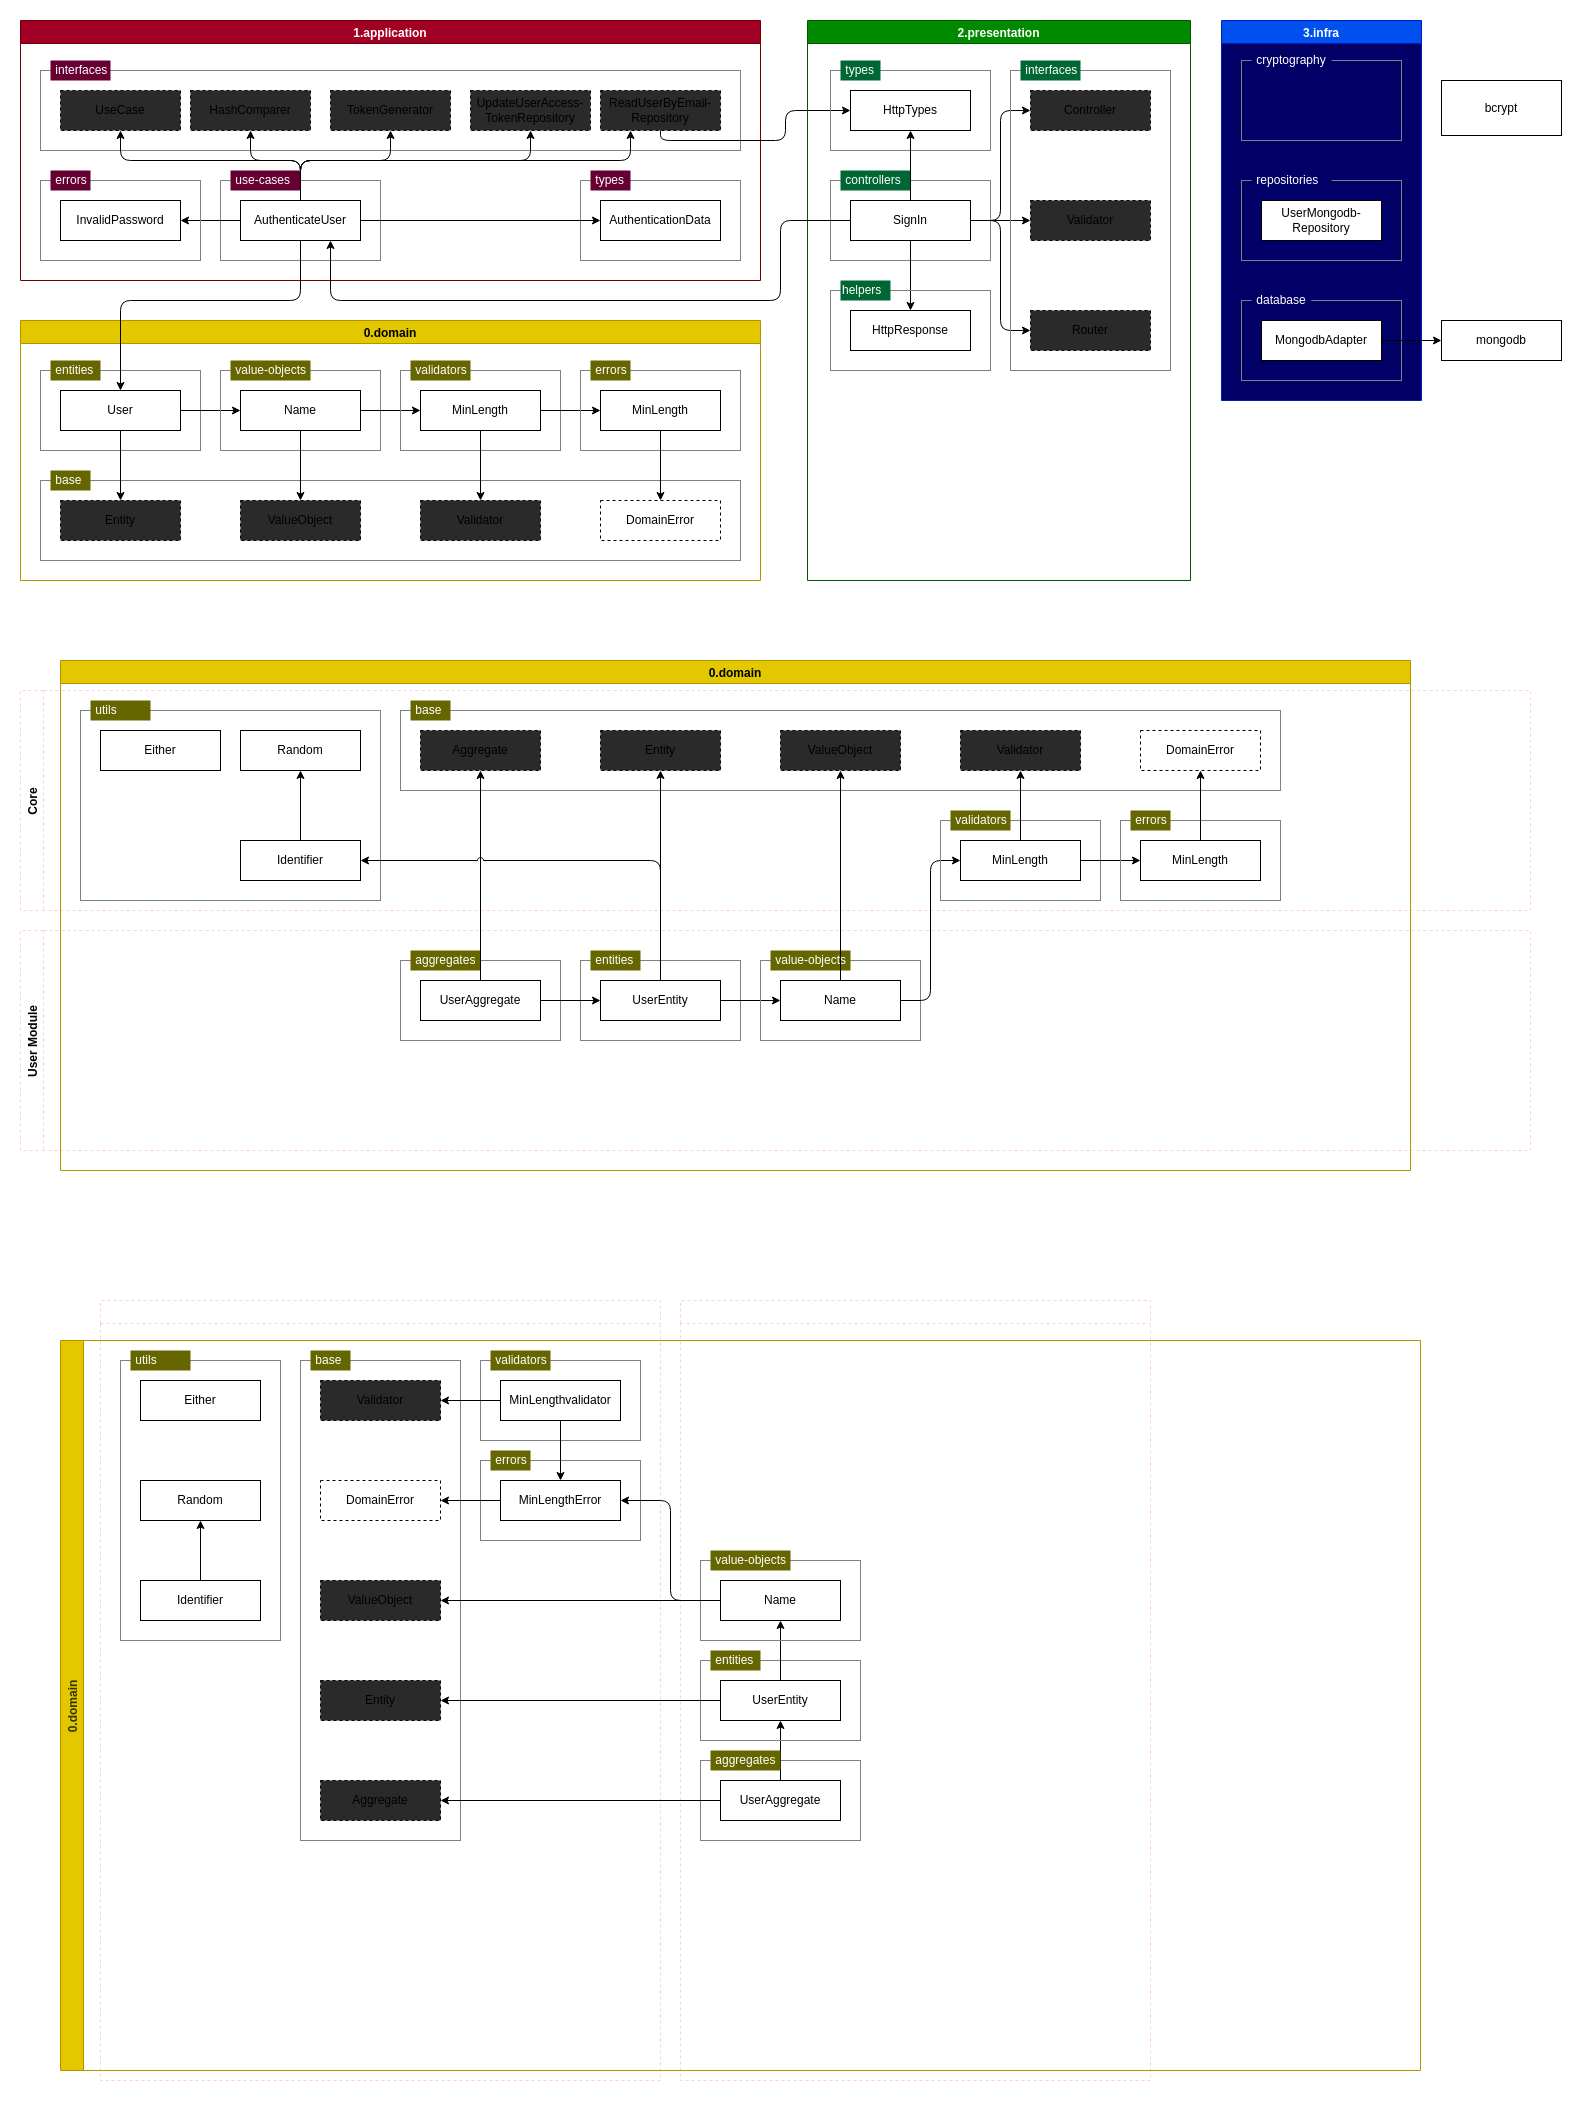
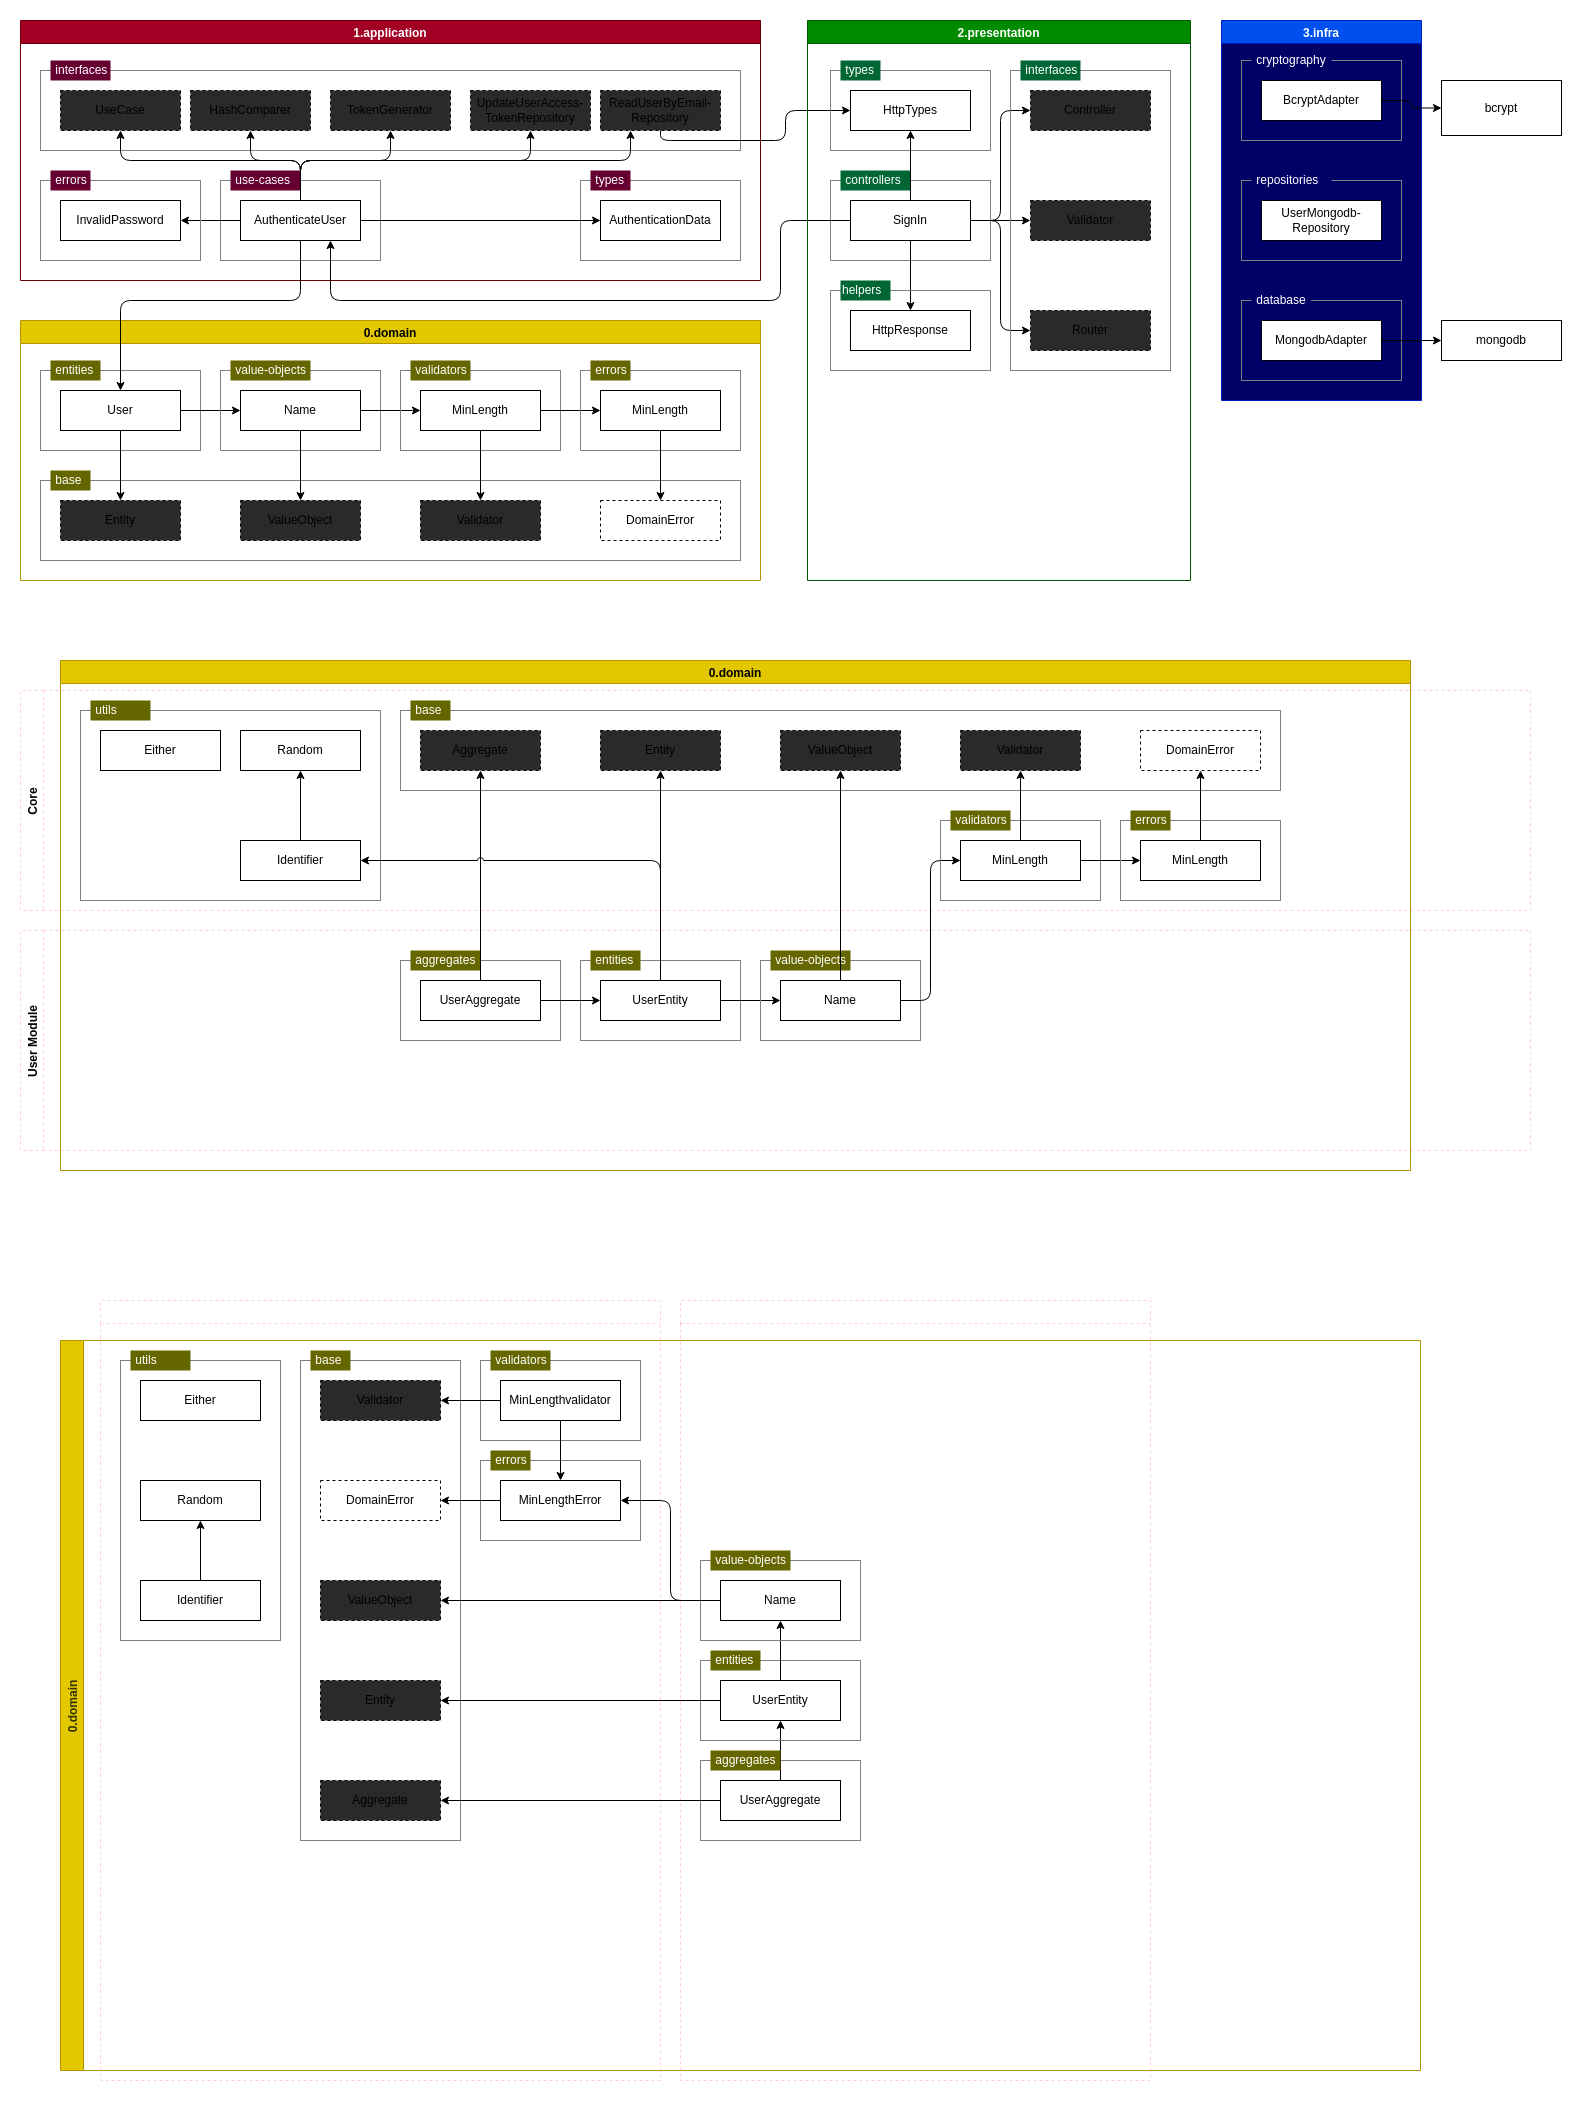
none -> (1322, 101)
none -> (1428, 108)
